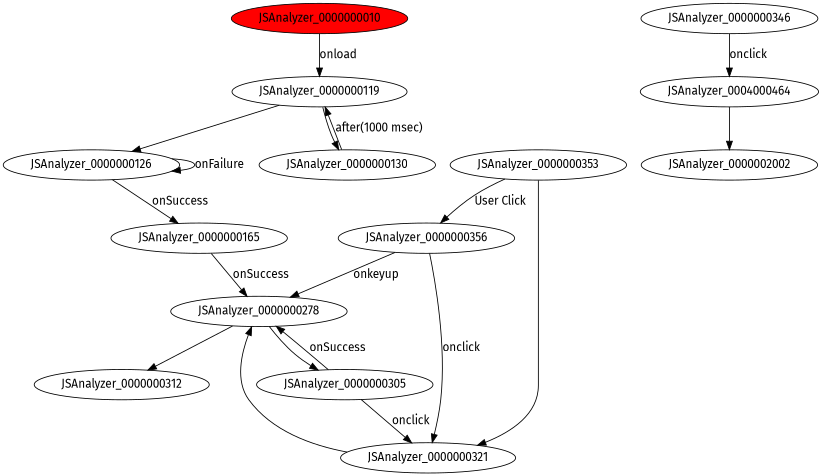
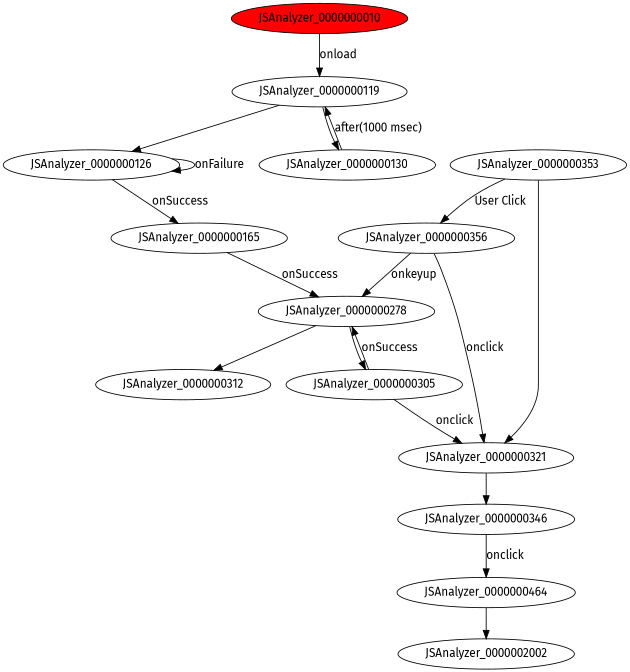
(729, 92) -> (486, 593)
(265, 417) -> (486, 484)
